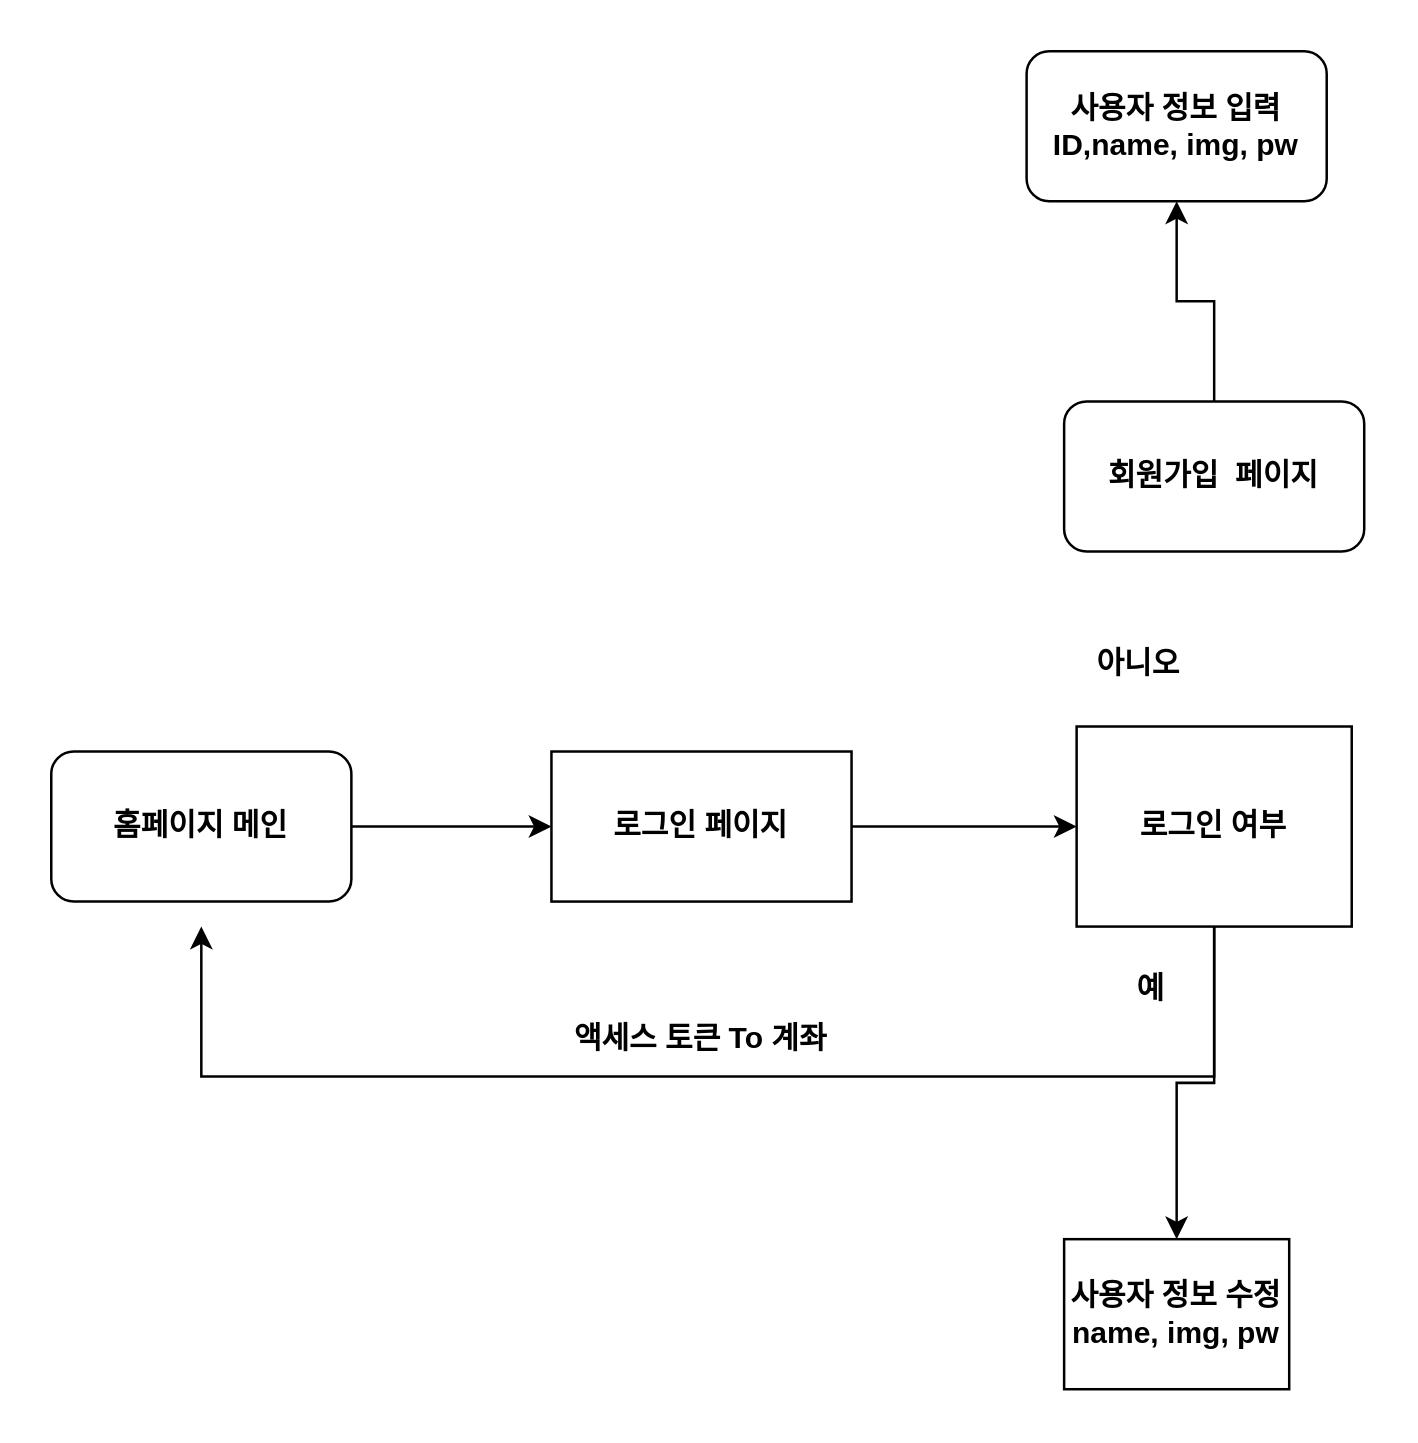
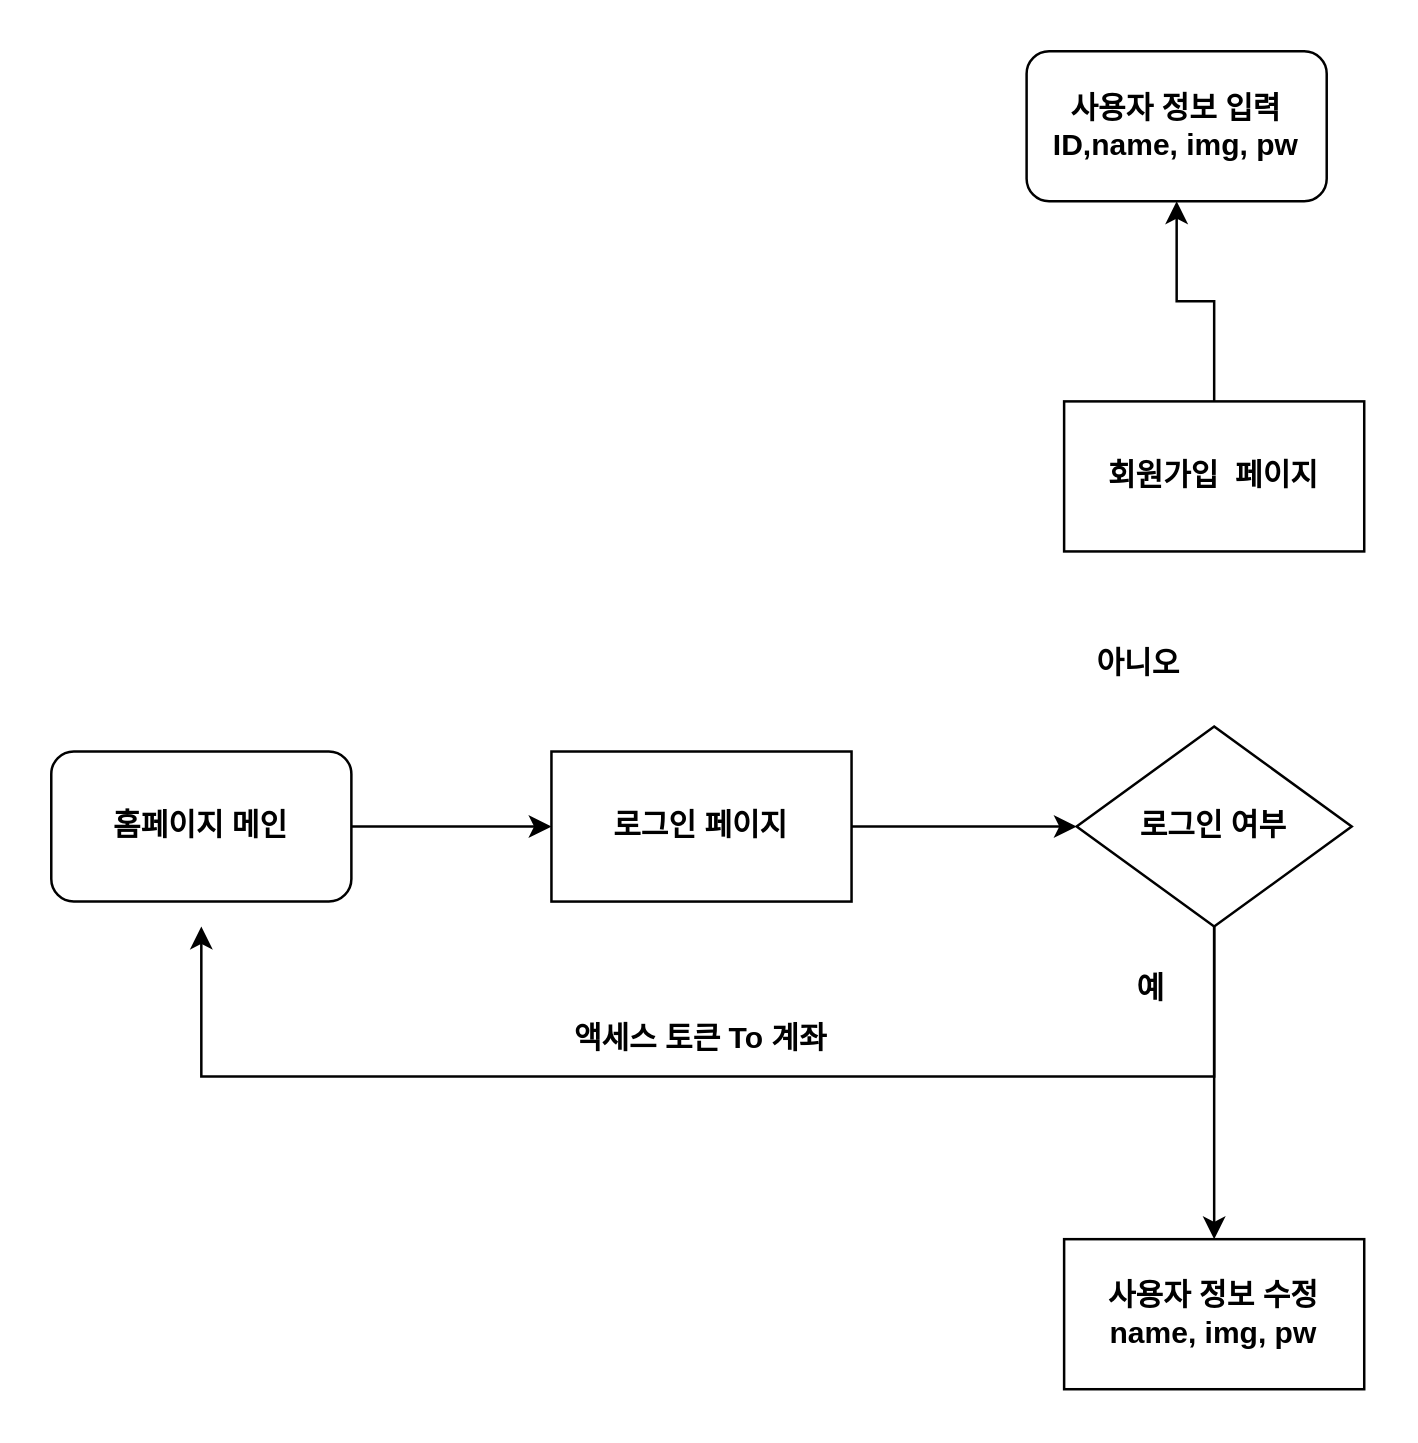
(1214, 476) -> (1214, 476)
(1214, 826) -> (1214, 826)
(1176, 1314) -> (1214, 1314)
